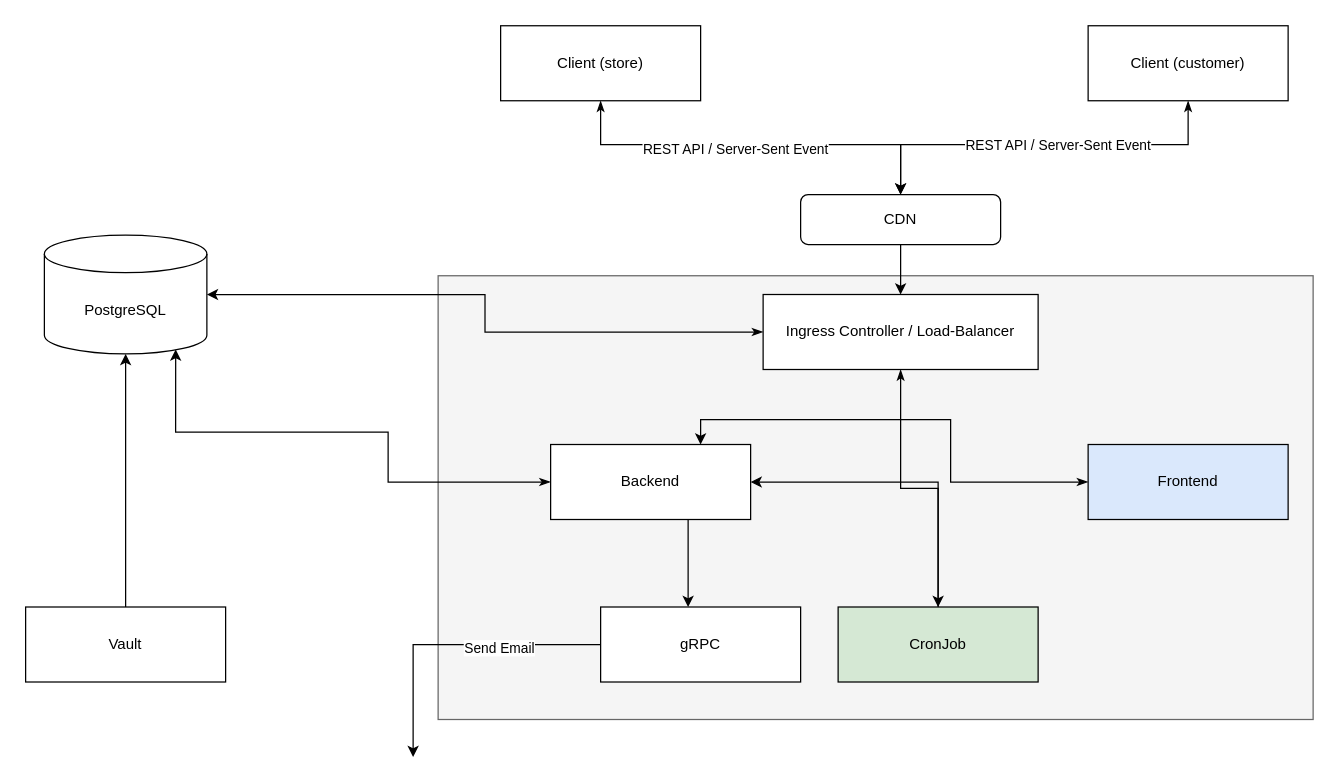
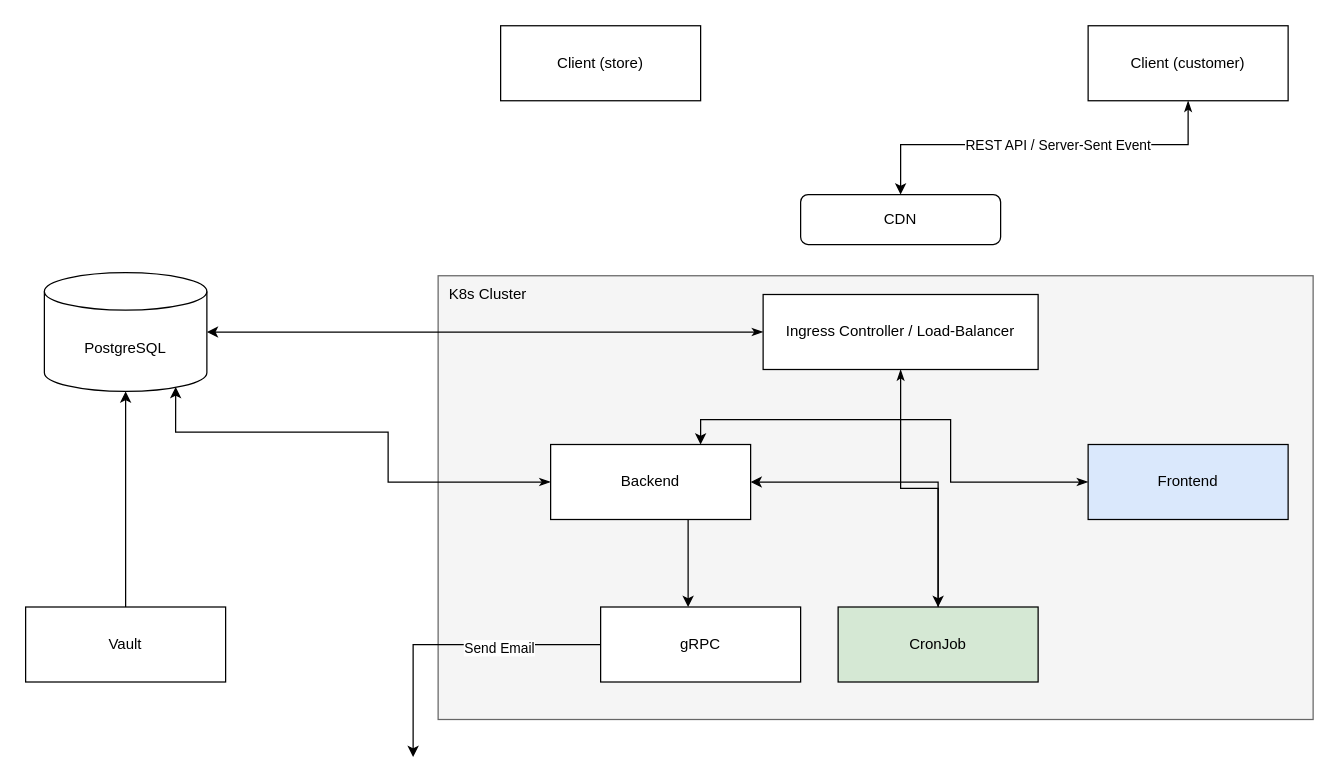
(732, 144) -> none
(901, 265) -> none
(126, 294) -> (126, 332)
none -> (488, 294)
